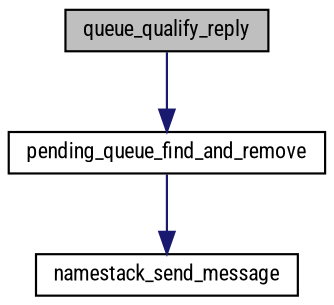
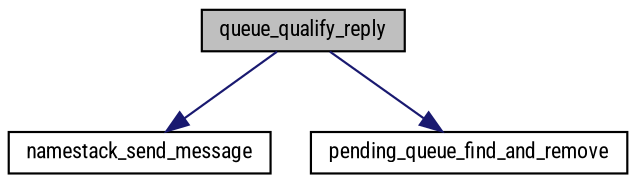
(167, 203) -> (231, 85)
